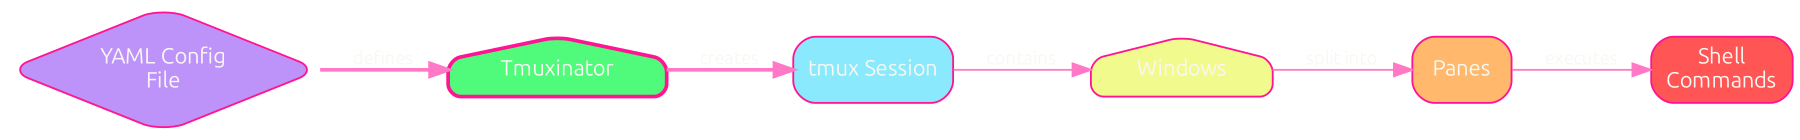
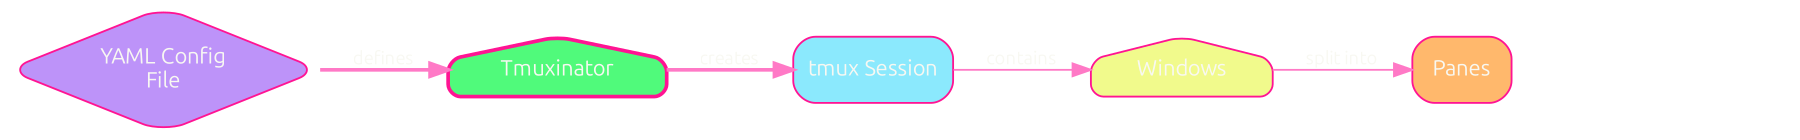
(1722, 70) -> none
